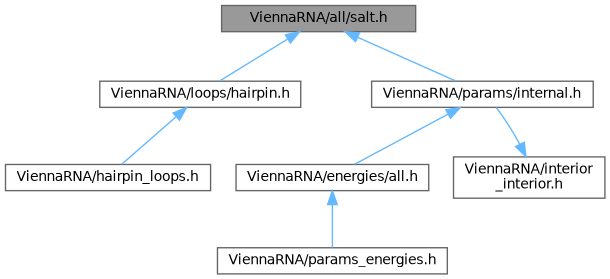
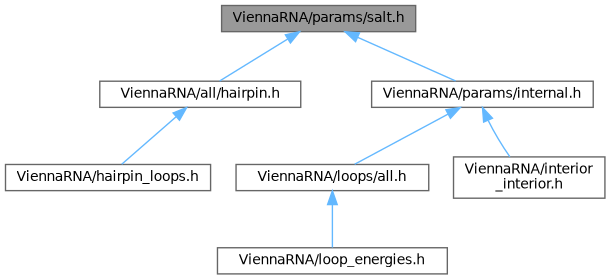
(319, 19) -> (319, 19)
(200, 94) -> (200, 94)
(509, 125) -> (498, 139)
(332, 178) -> (332, 178)
(332, 261) -> (332, 261)
